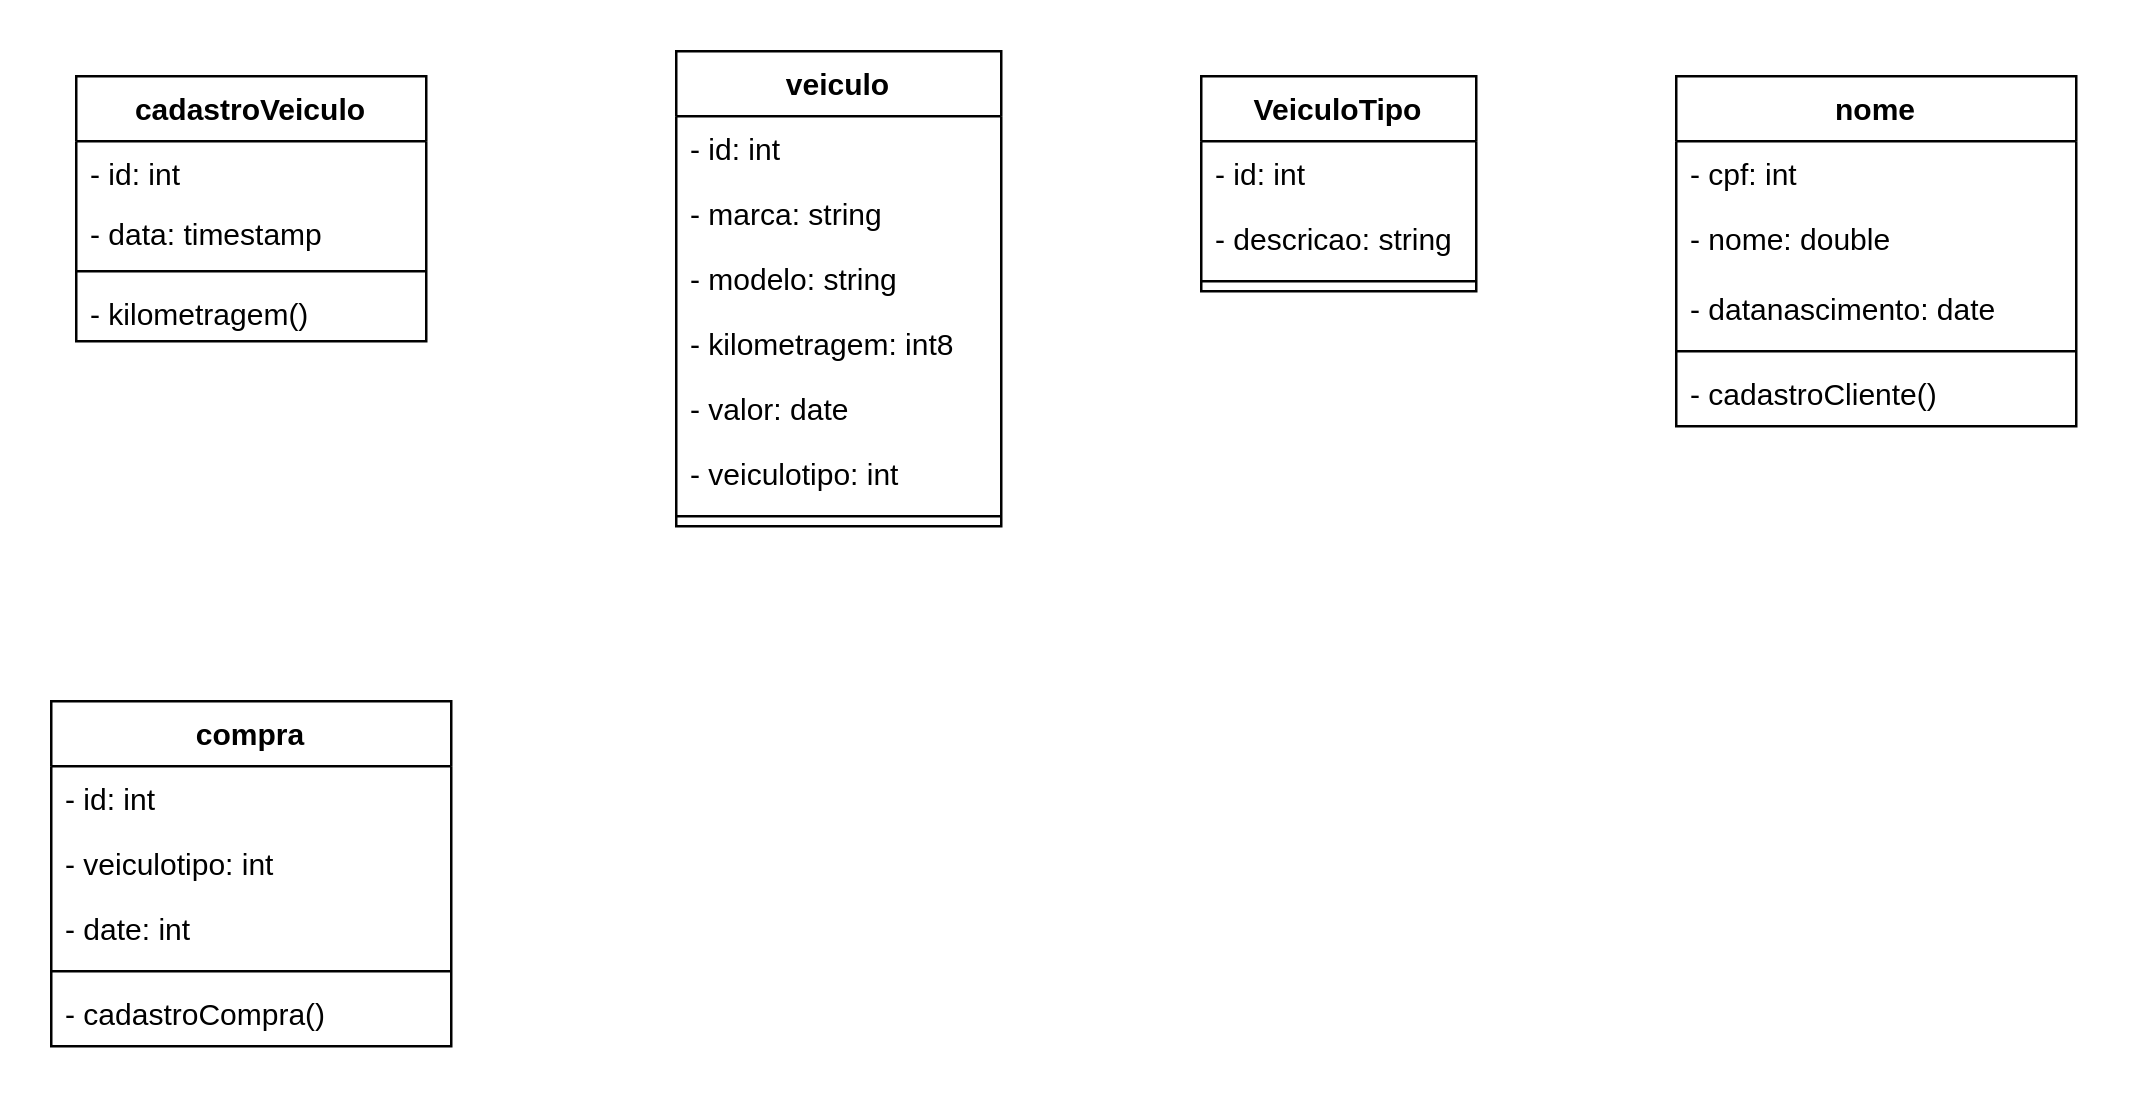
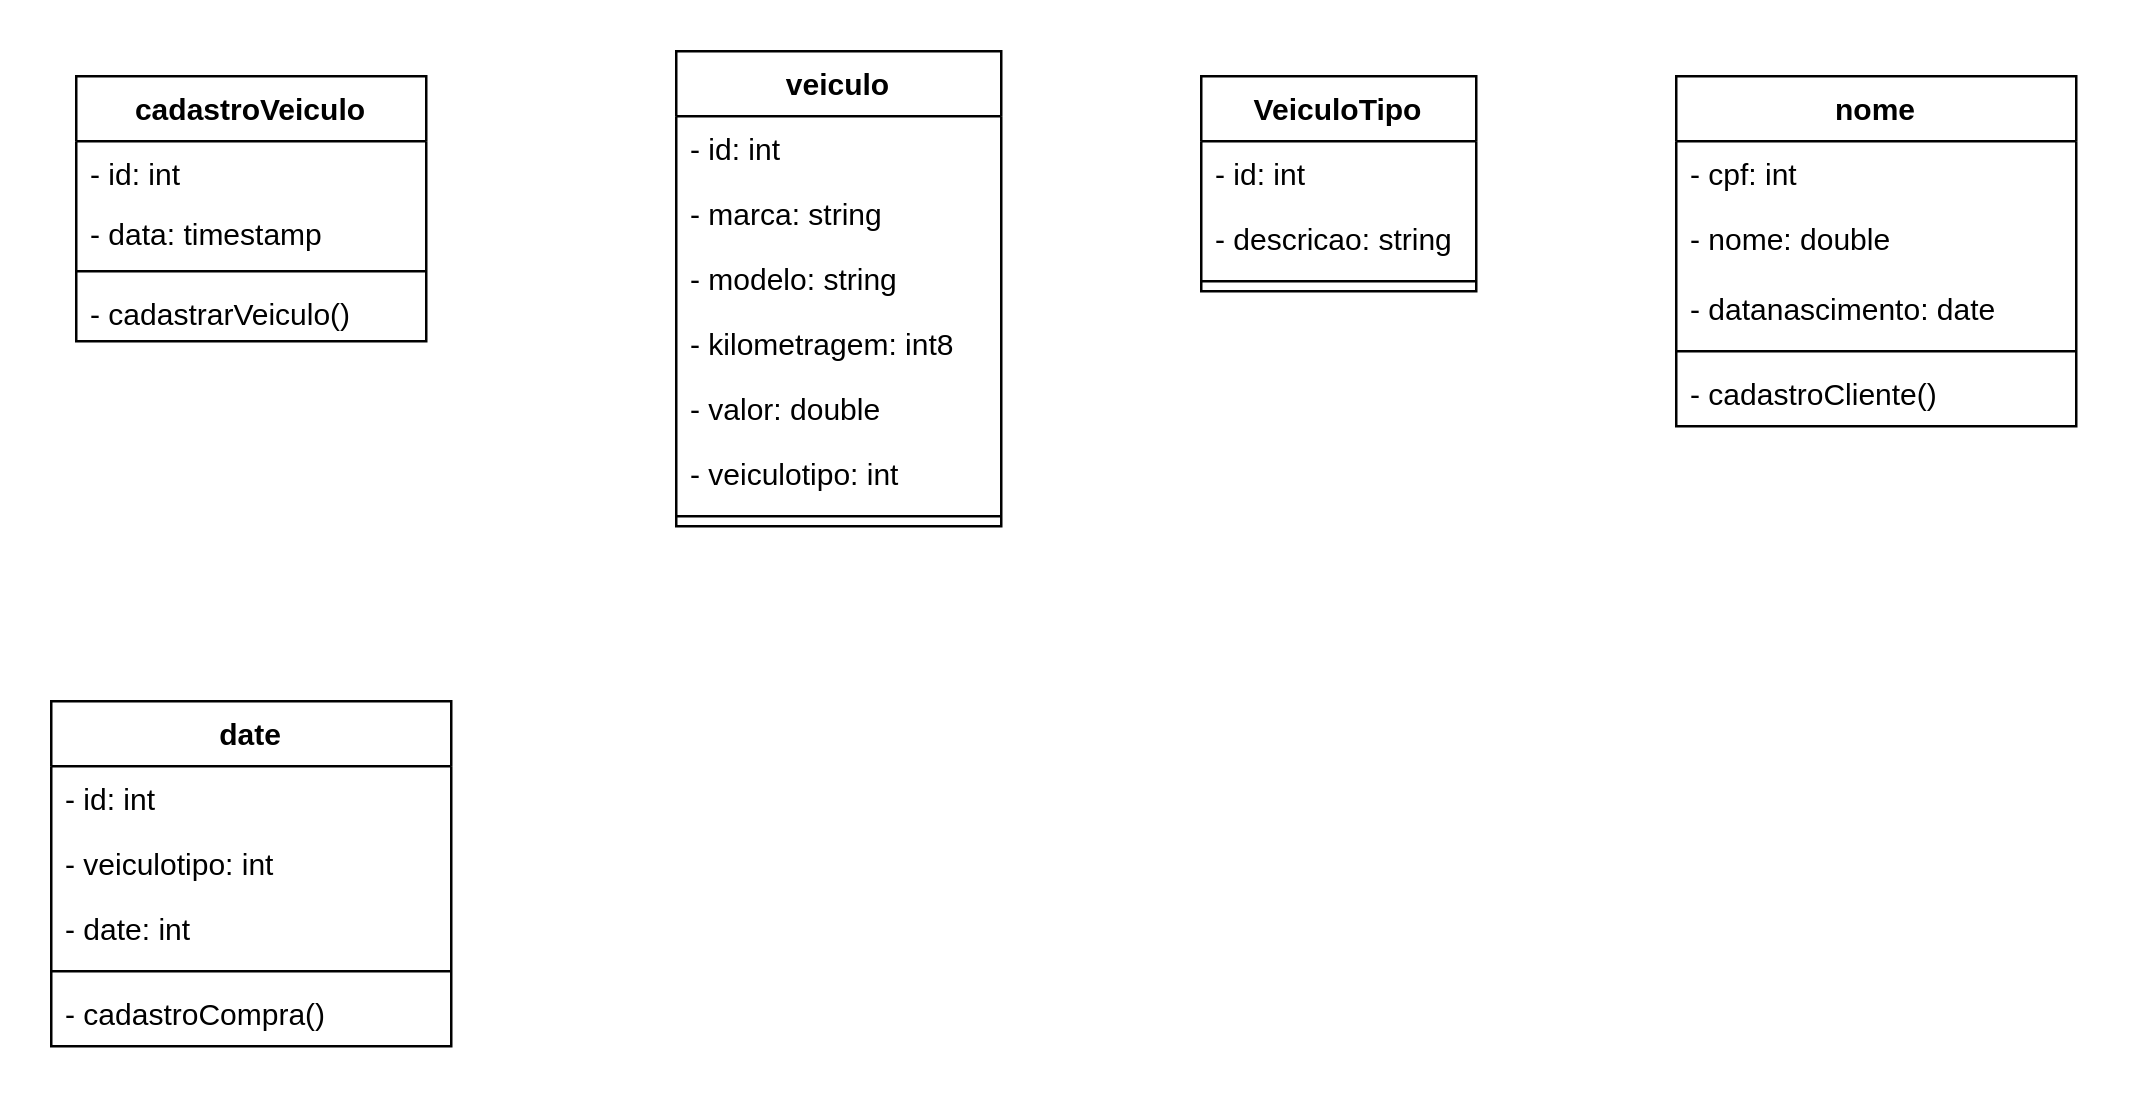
(213, 315) -> (246, 315)
(784, 410) -> (797, 410)
(250, 735) -> (250, 735)
